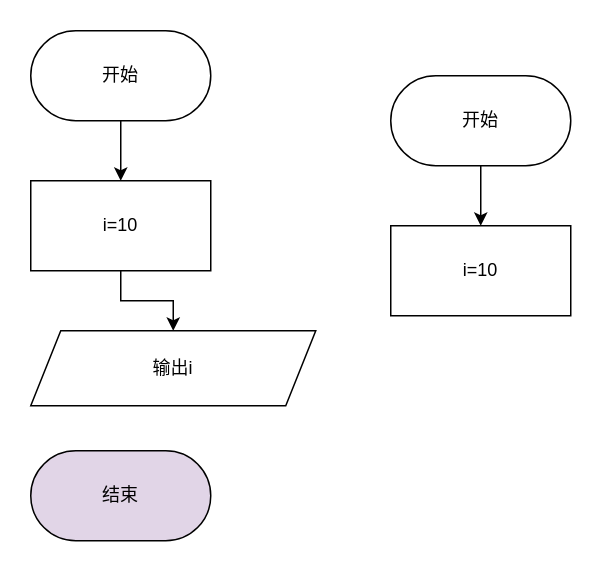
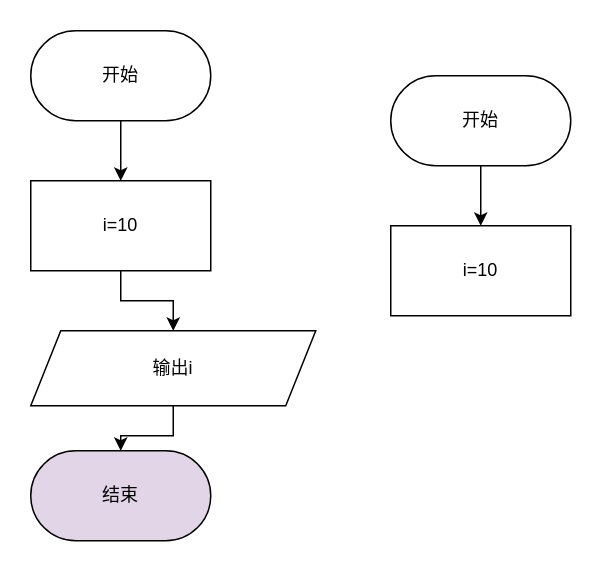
none -> (160, 436)
